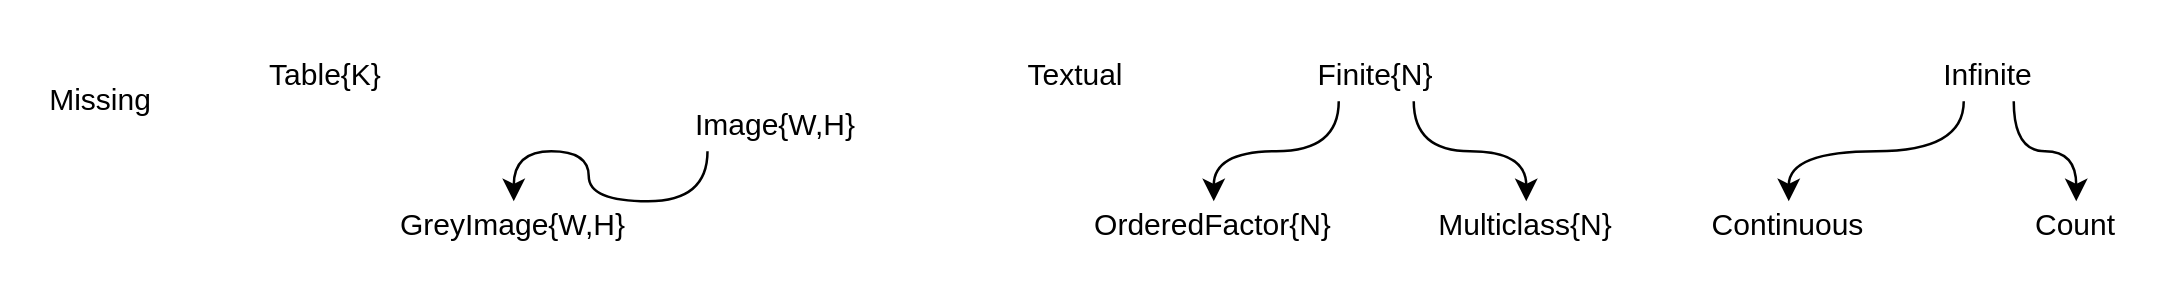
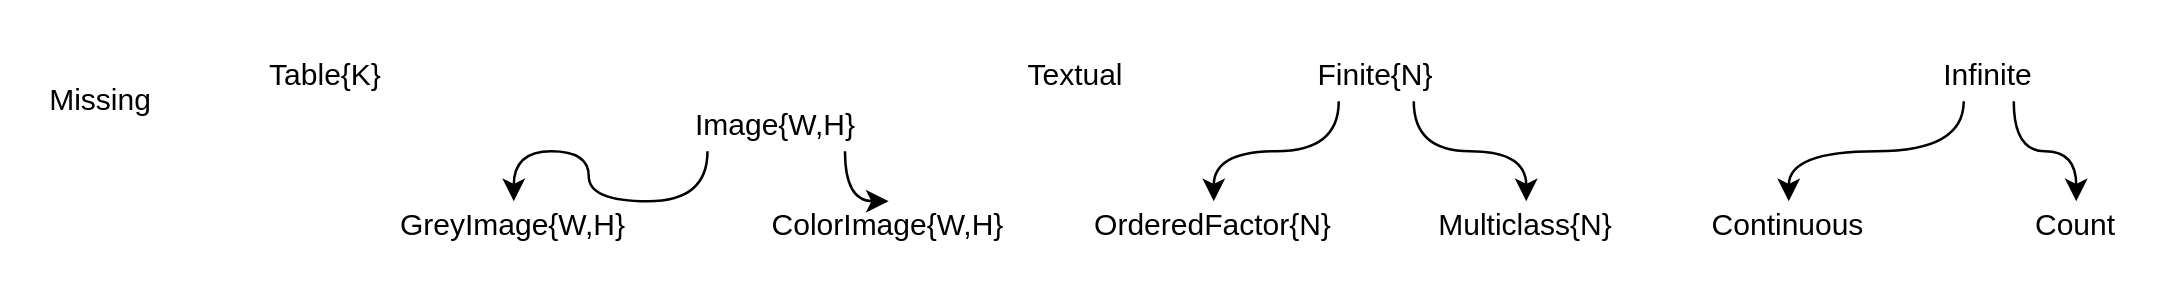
none -> (849, 182)
none -> (889, 226)
